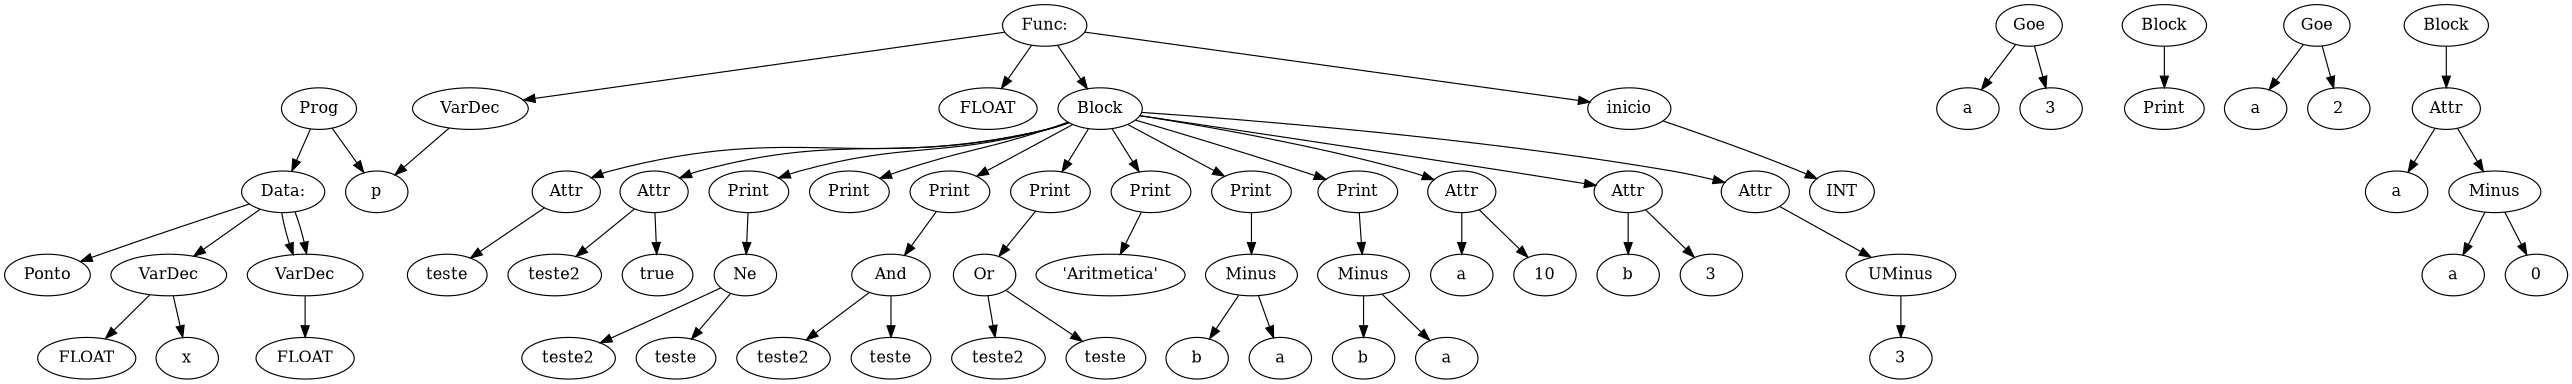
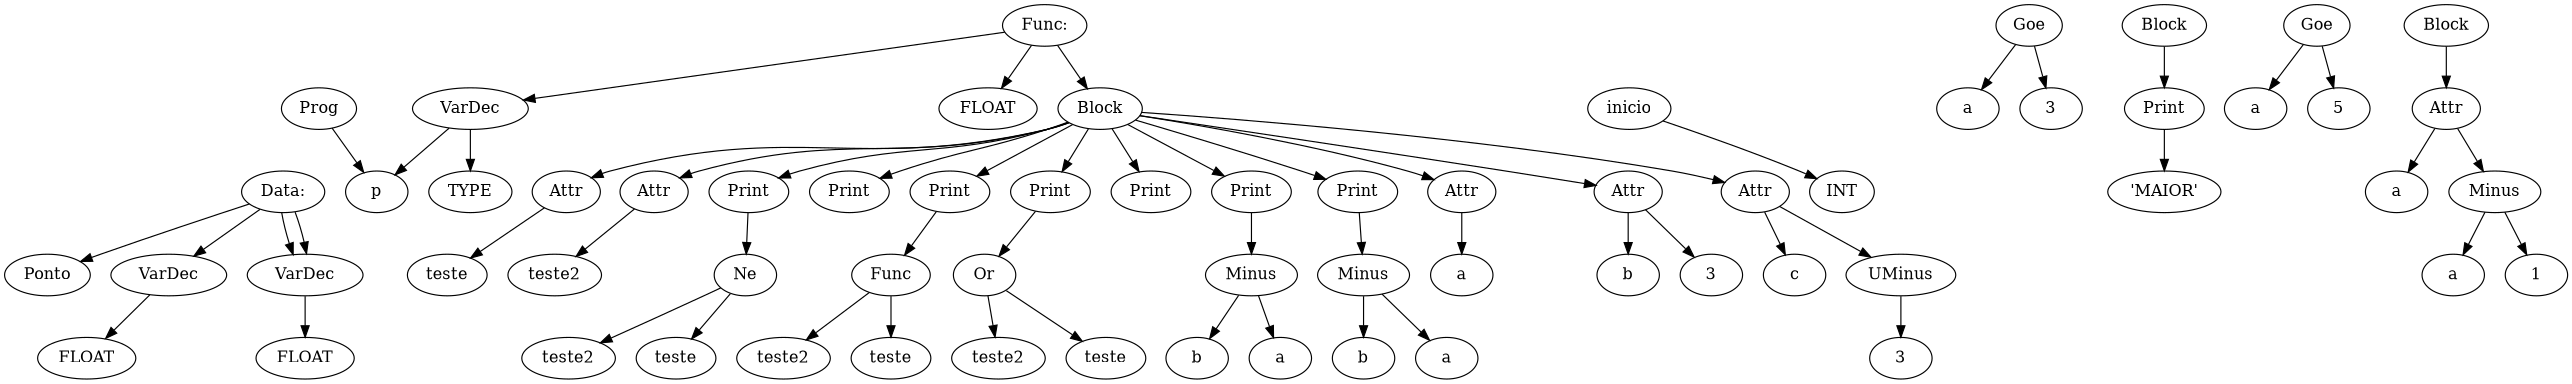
(1332, 66) -> none
(2339, 109) -> (2339, 109)
(304, 145) -> none
none -> (470, 192)
none -> (2164, 192)
(658, 275) -> none
(891, 275) -> (891, 275)
(1111, 275) -> none
(1545, 275) -> none
none -> (1795, 275)
(2536, 275) -> (2536, 275)
(187, 358) -> none
